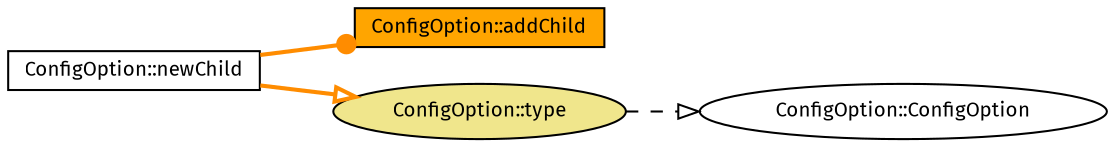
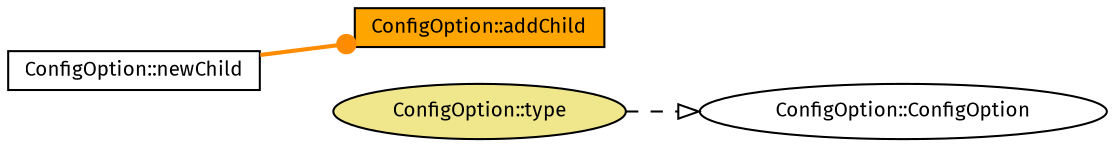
(298, 90) -> none
